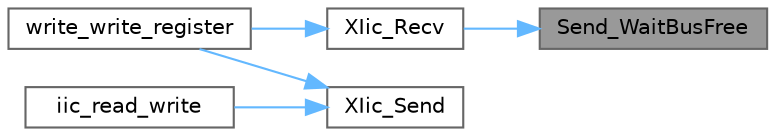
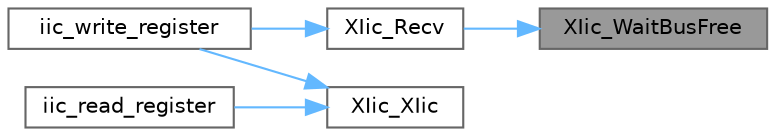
(130, 29) -> (130, 29)
(653, 29) -> (653, 29)
(130, 107) -> (130, 107)
(395, 107) -> (395, 107)
